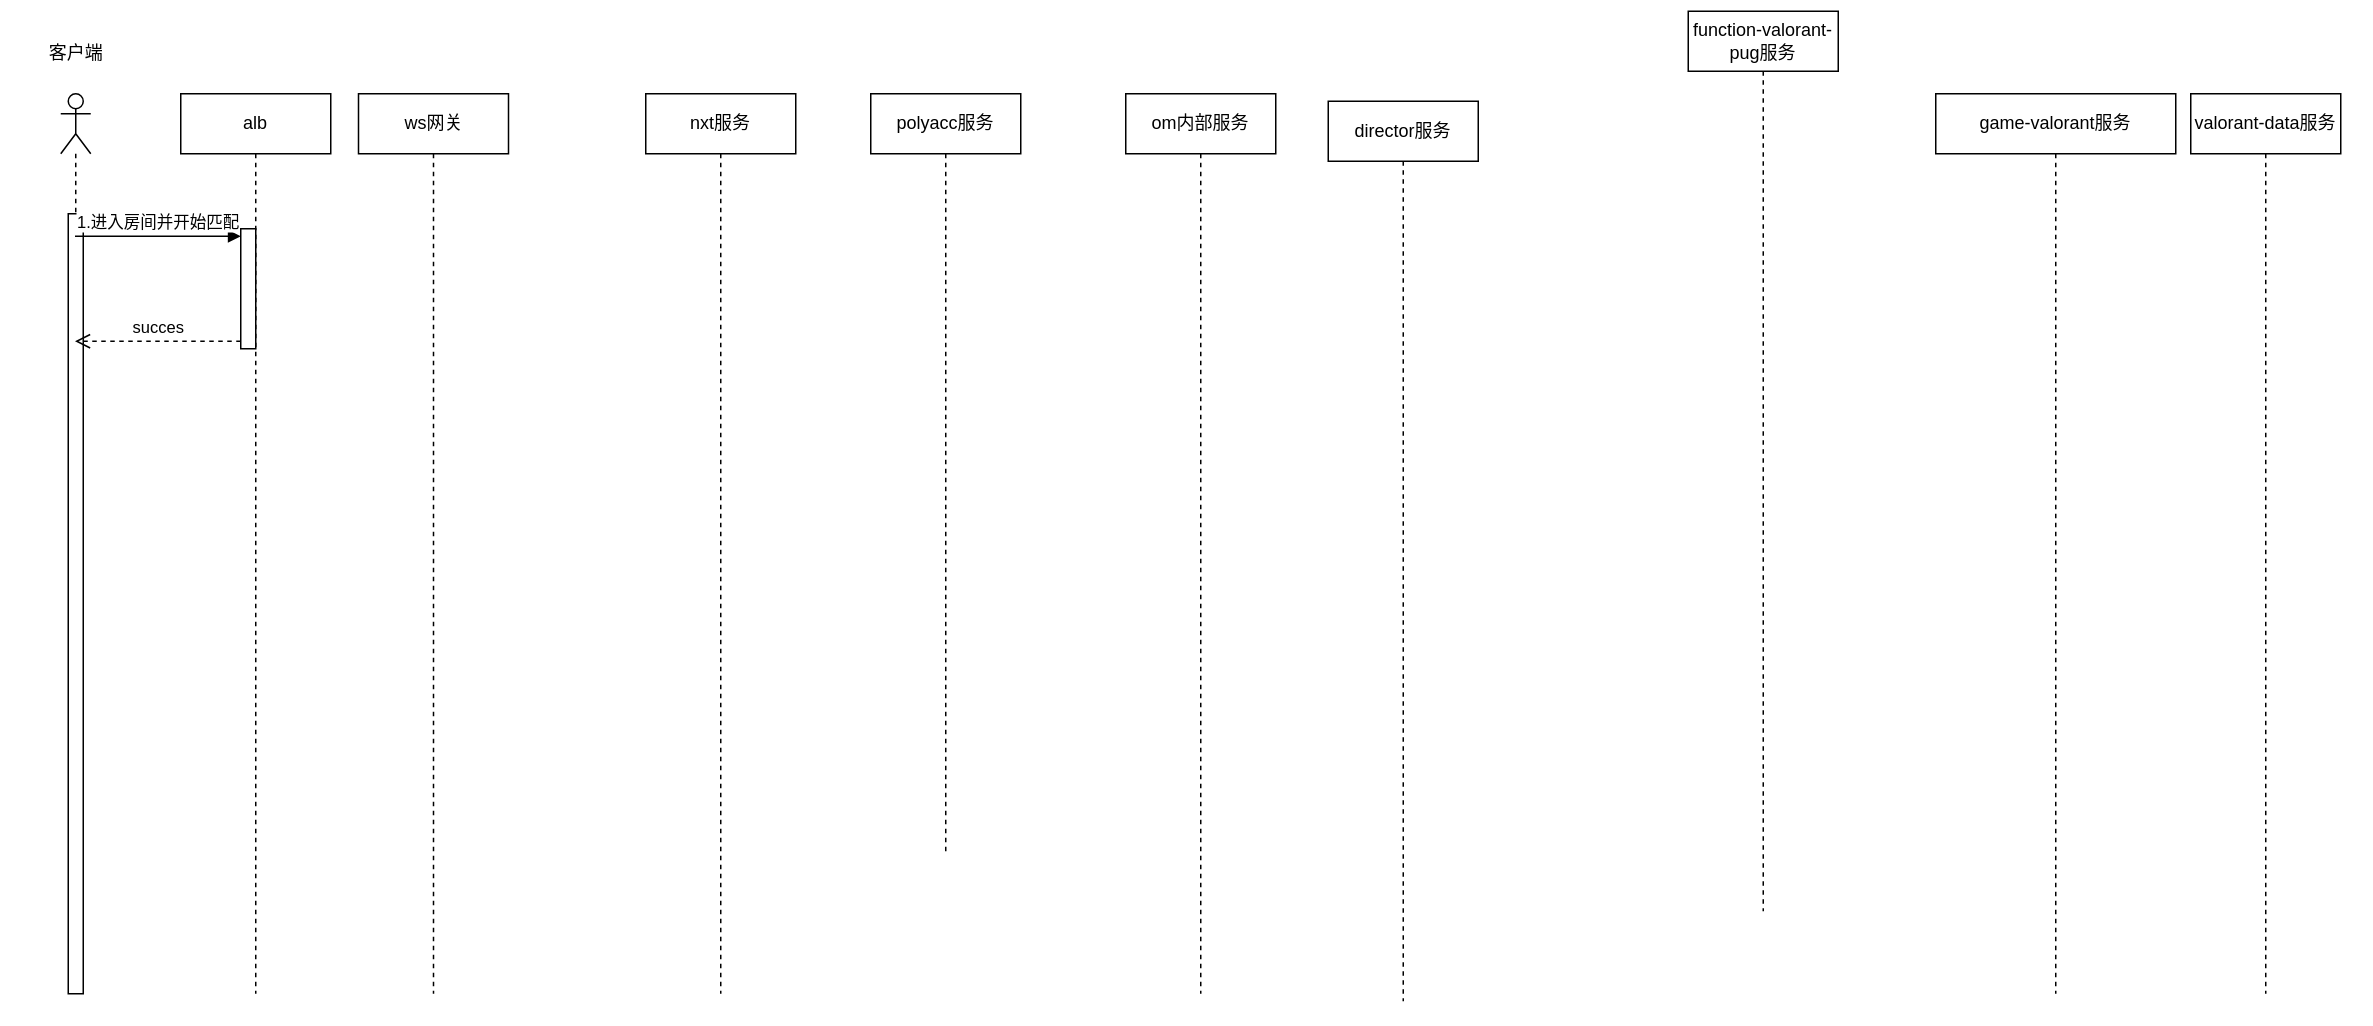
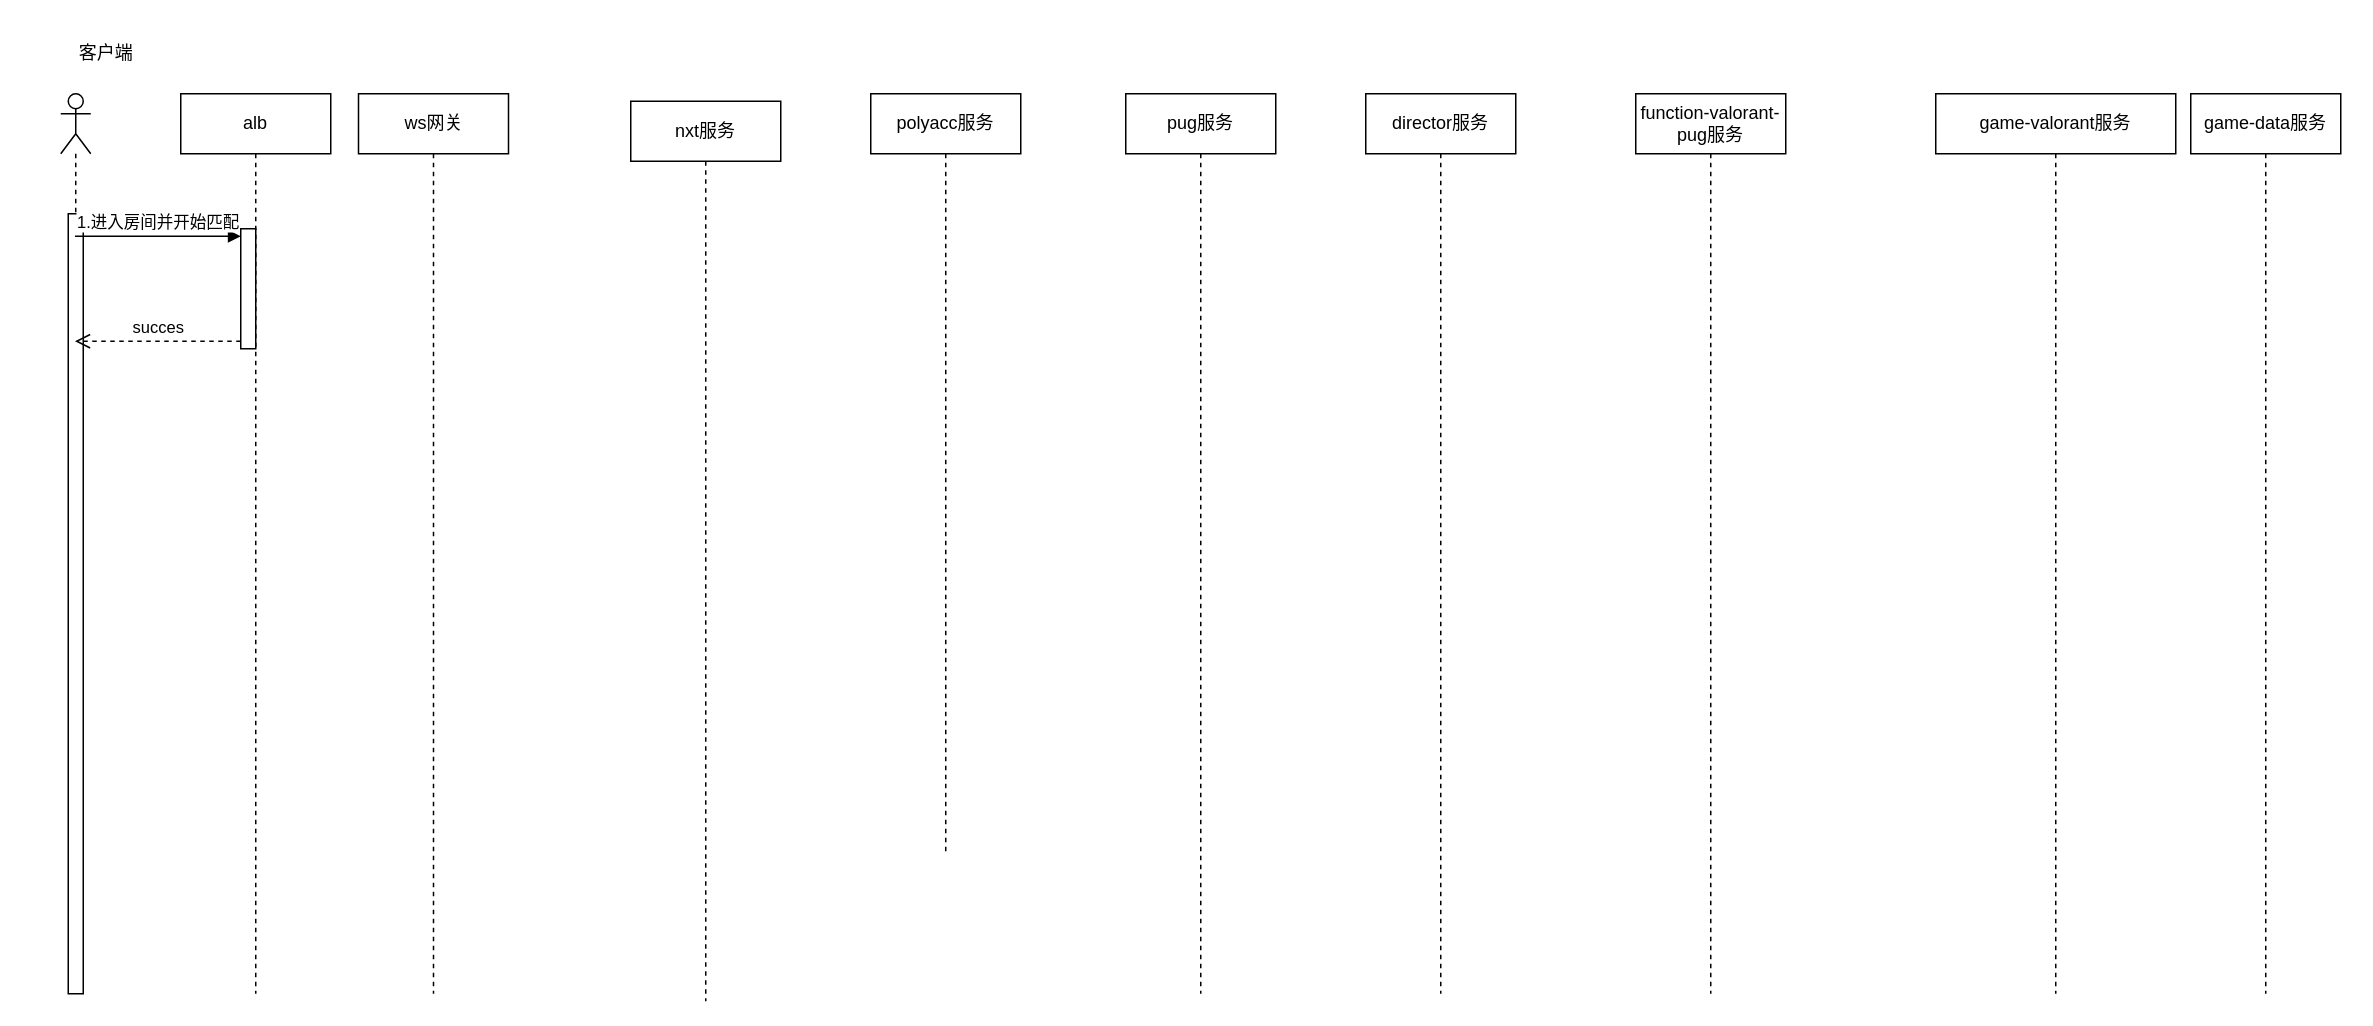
(76, 53) -> (106, 53)
(1201, 124) -> (1201, 124)
(2266, 124) -> (2266, 124)
(1763, 461) -> (1711, 544)
(721, 544) -> (706, 551)
(1403, 551) -> (1441, 544)
